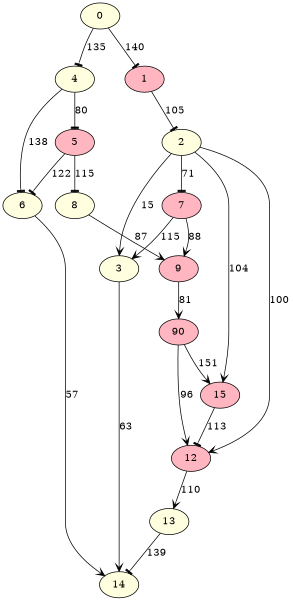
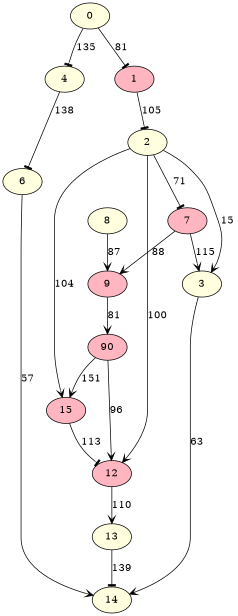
(135, 48) -> (122, 48)
(75, 142) -> none
